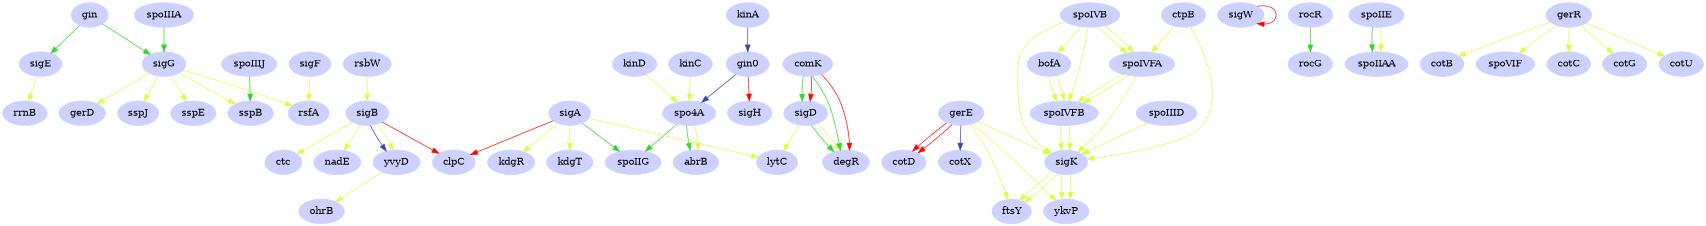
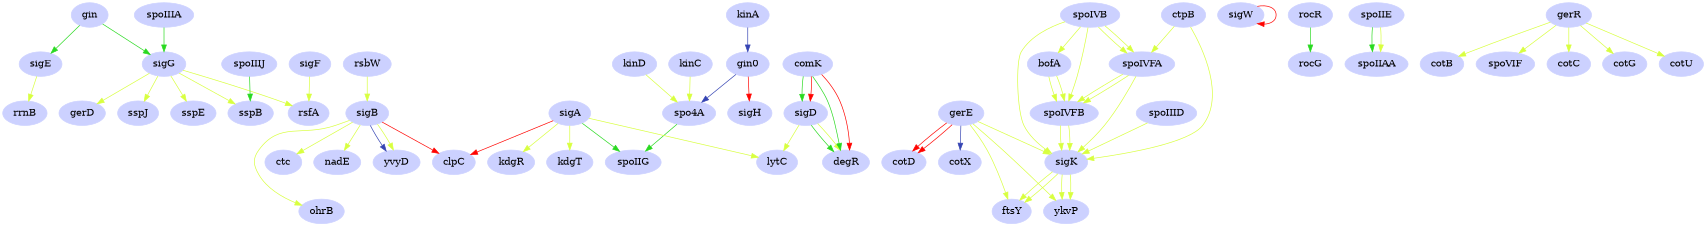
(696, 162) -> none
(362, 185) -> (267, 141)
